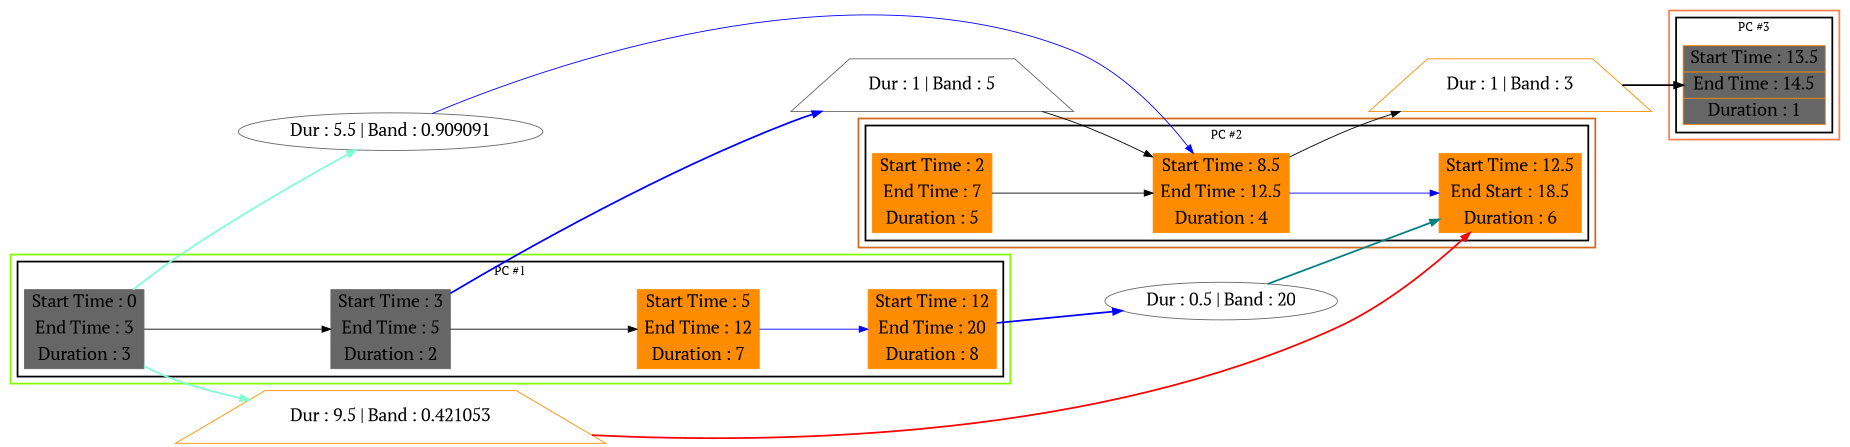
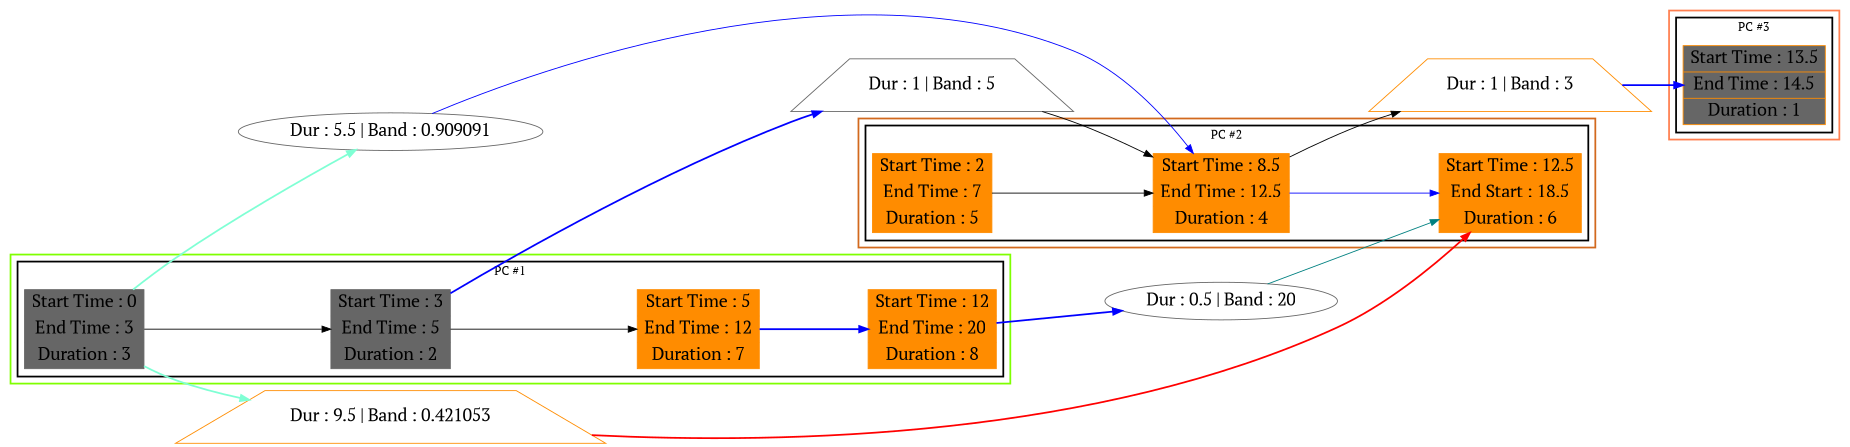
(1648, 85) -> (1648, 85)
(1349, 253) -> (1349, 253)
(809, 329) -> (809, 329)
